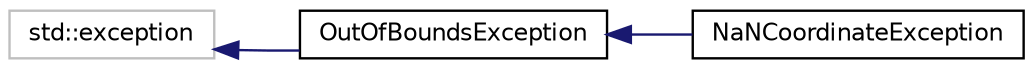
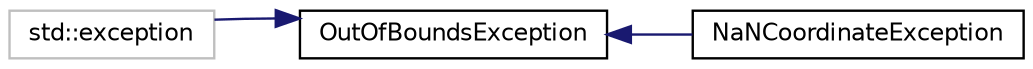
(269, 51) -> (245, 19)
